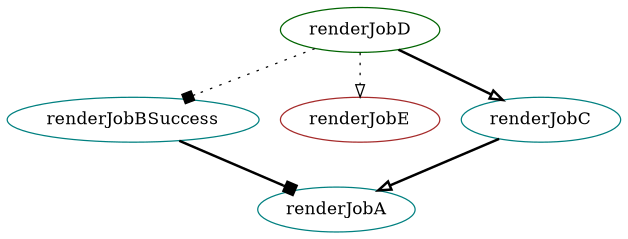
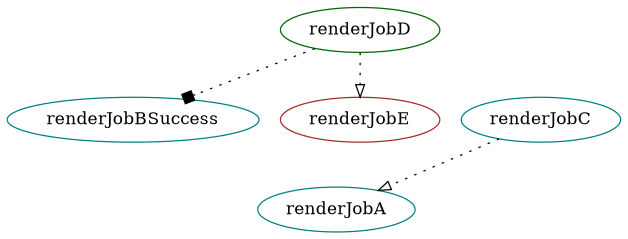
(445, 72) -> none
(444, 162) -> (444, 162)
(231, 163) -> none
